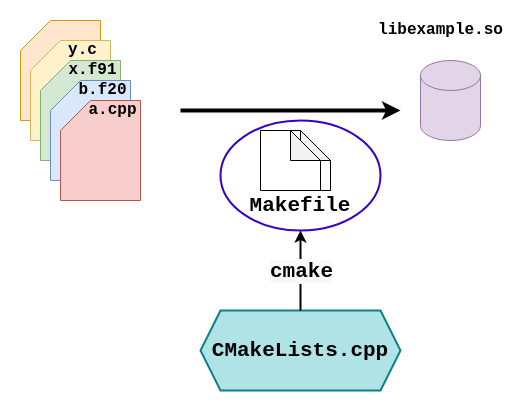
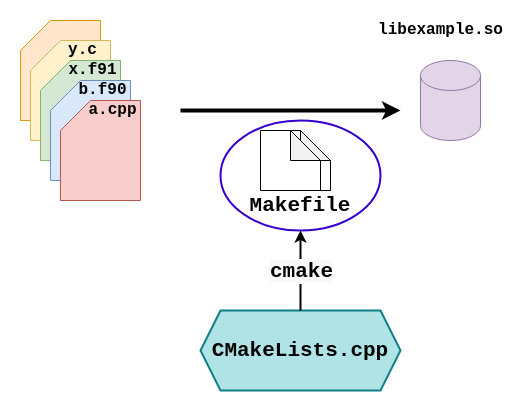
(103, 91) -> (103, 91)
